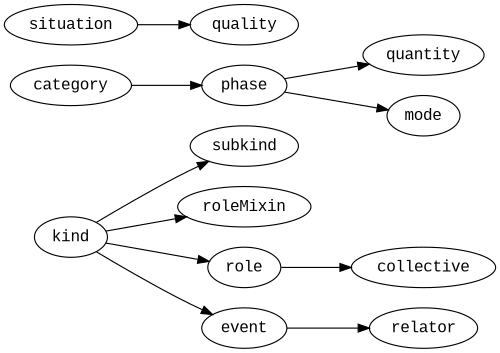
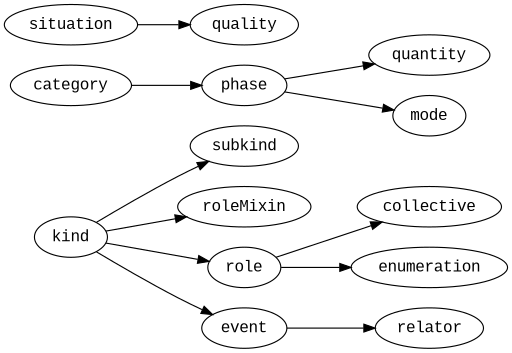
none -> (429, 267)
